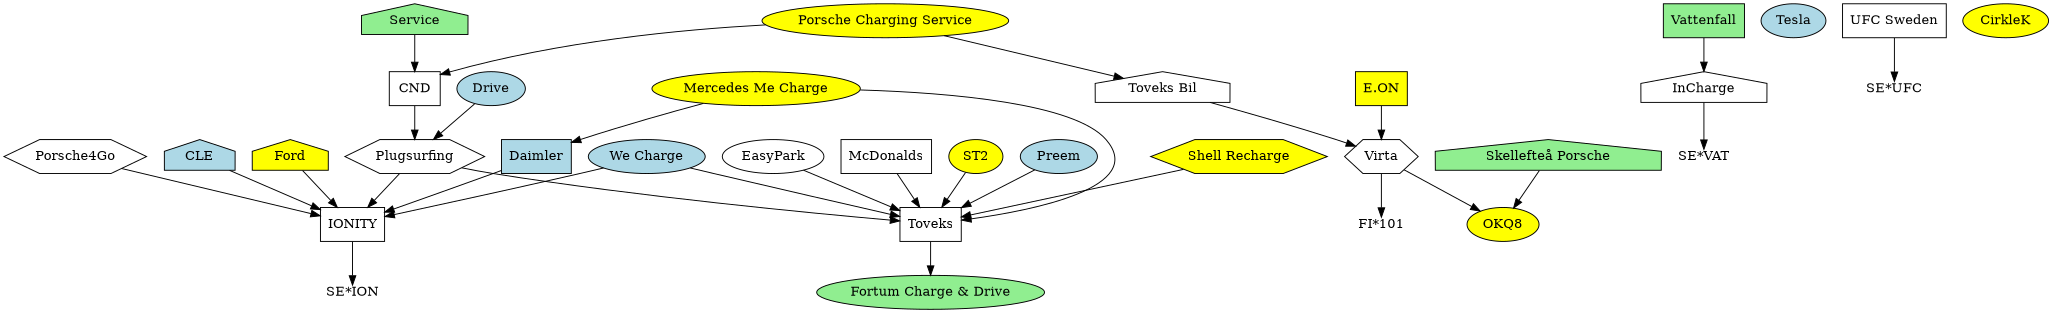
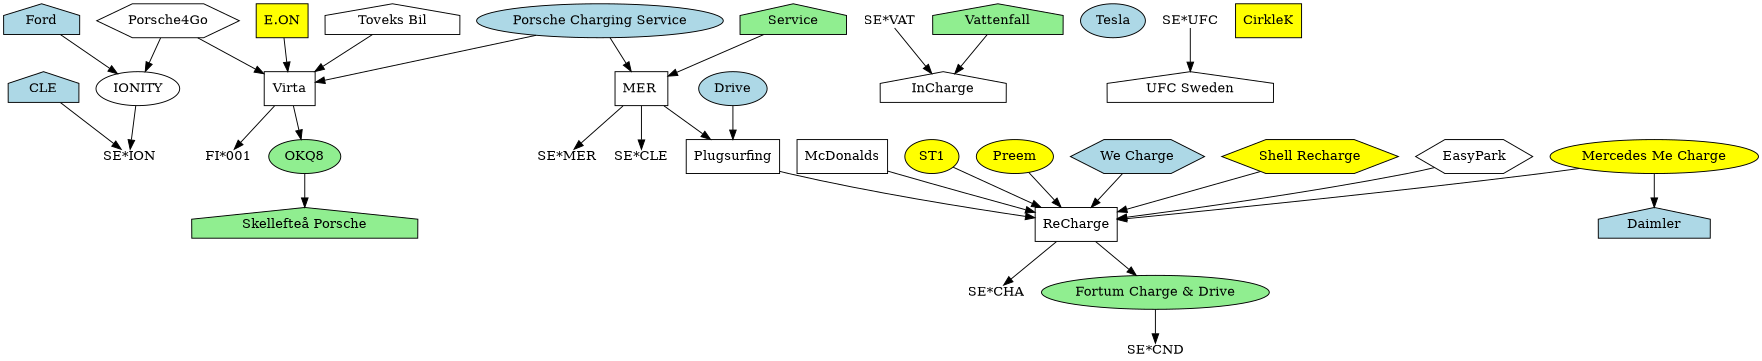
(885, 21) -> (600, 21)
(1704, 21) -> (998, 21)
(1894, 21) -> (1190, 89)
(2006, 21) -> (1269, 21)
none -> (227, 54)
(1894, 55) -> (1190, 45)
(1029, 56) -> (430, 58)
(415, 89) -> (641, 89)
(1704, 121) -> (910, 47)
(290, 157) -> (42, 21)
(415, 157) -> (733, 157)
(536, 157) -> (1654, 224)
none -> (567, 157)
none -> (641, 157)
(647, 157) -> (1138, 157)
(773, 157) -> (1474, 157)
(976, 157) -> (932, 157)
(1059, 157) -> (1015, 157)
(1381, 157) -> (290, 89)
(1529, 185) -> (305, 186)
(387, 187) -> none
(271, 188) -> (87, 123)
(448, 190) -> none
(499, 192) -> none
(353, 224) -> (138, 89)
(931, 224) -> (1076, 224)
(1381, 224) -> (228, 157)
(1503, 224) -> (305, 157)
none -> (996, 292)
none -> (1155, 350)
